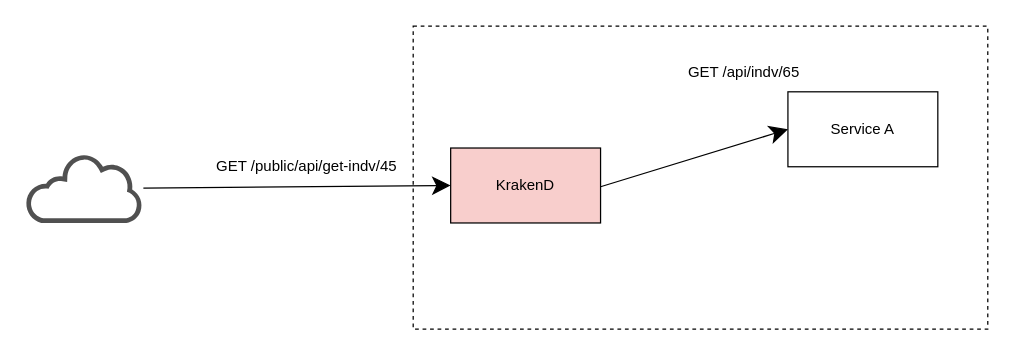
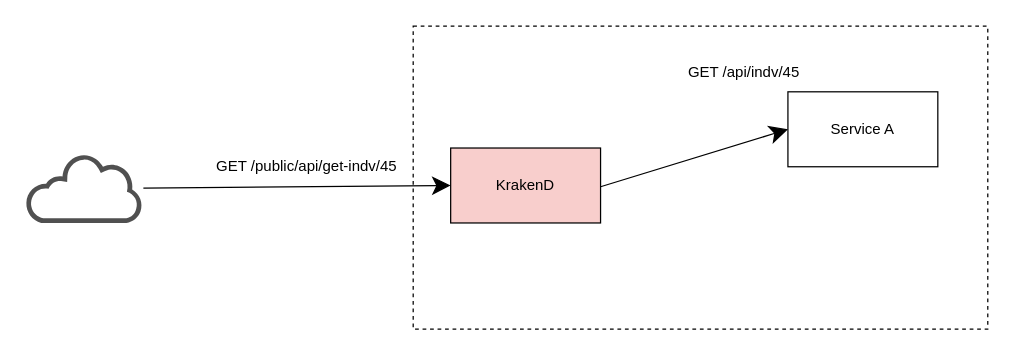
(744, 73) -> (744, 73)
